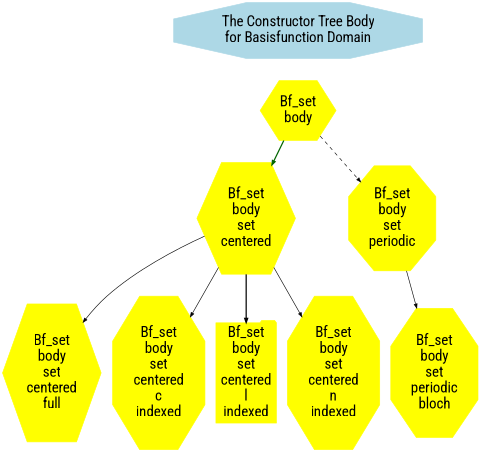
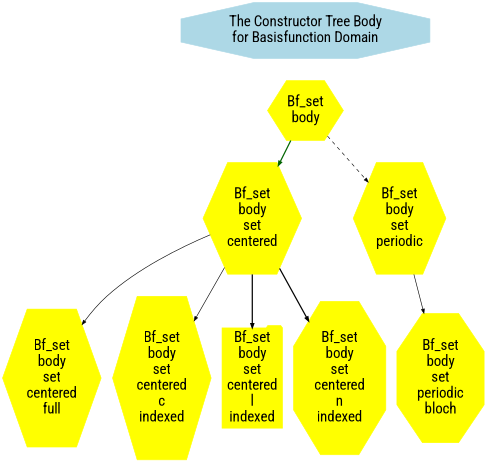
(392, 218) -> (400, 218)
(287, 290) -> (293, 293)
(159, 373) -> (162, 378)
